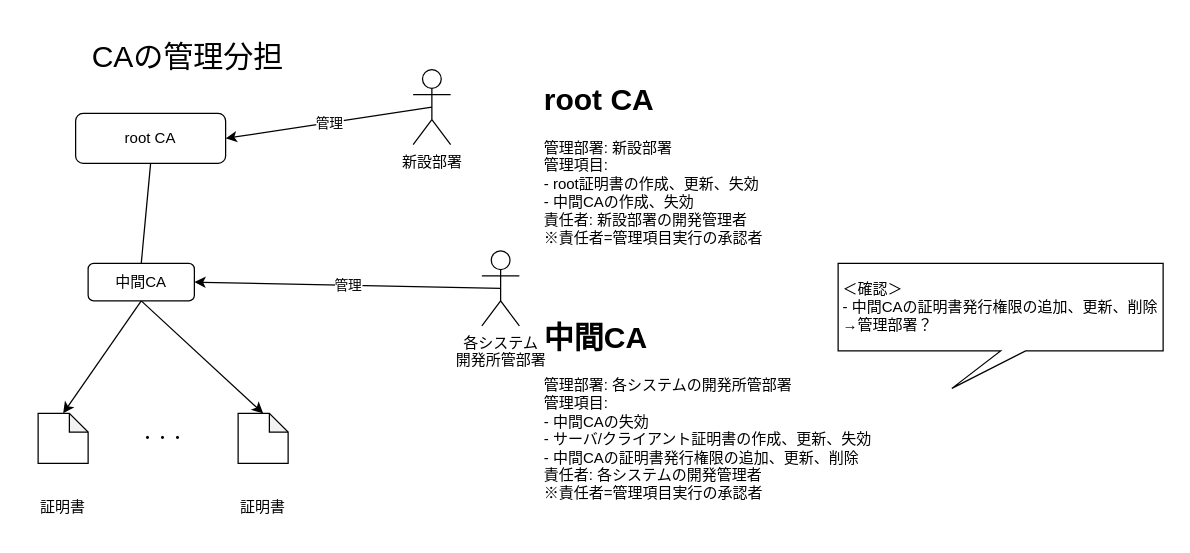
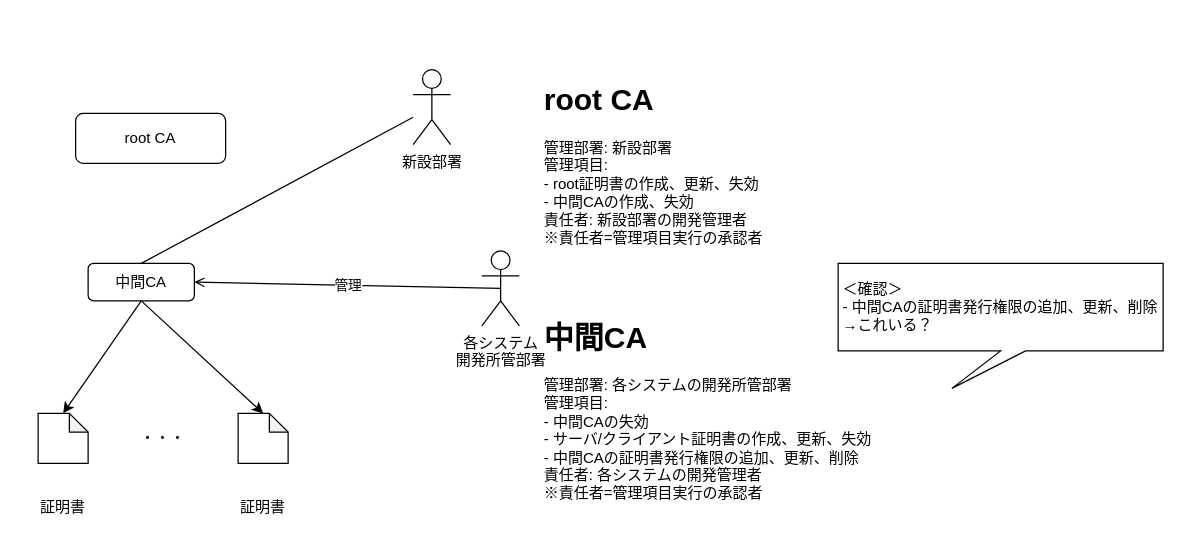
(188, 57) -> none
(331, 122) -> none
(146, 213) -> (277, 190)
(204, 282) -> (202, 282)
(1001, 307) -> (1001, 307)
